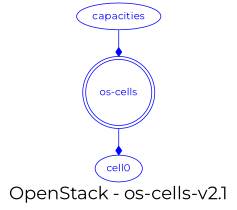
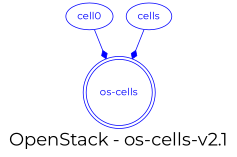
(119, 16) -> (149, 16)
(119, 137) -> (99, 40)
